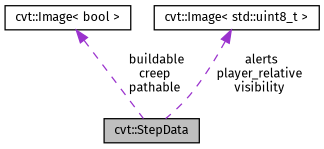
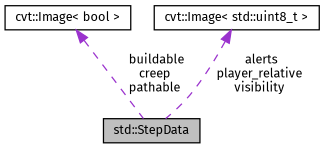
(152, 131) -> (152, 131)
